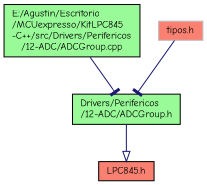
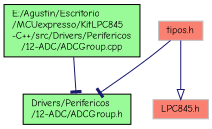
(126, 138) -> (181, 65)
(126, 171) -> (181, 109)
